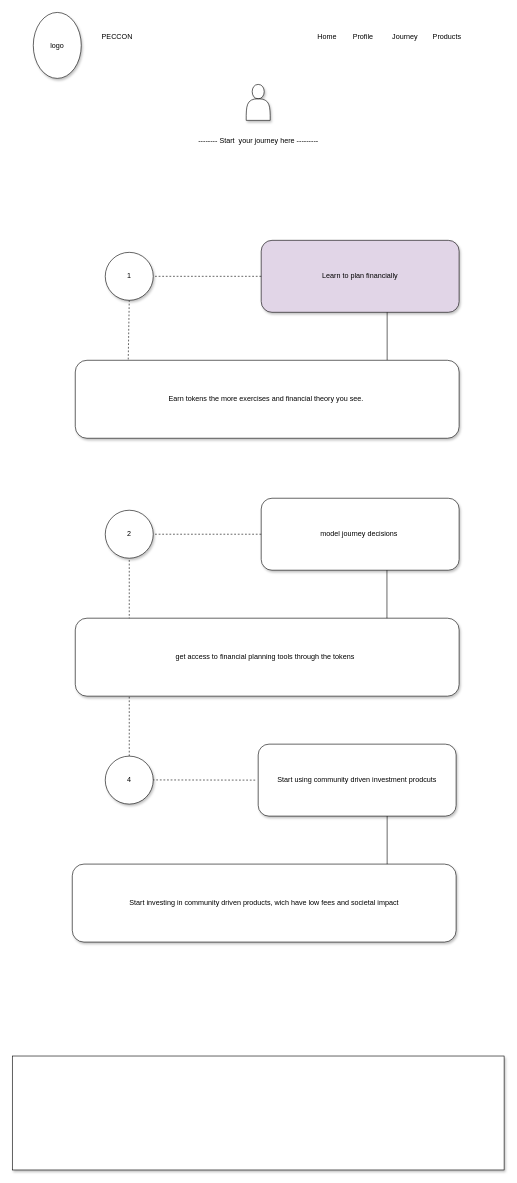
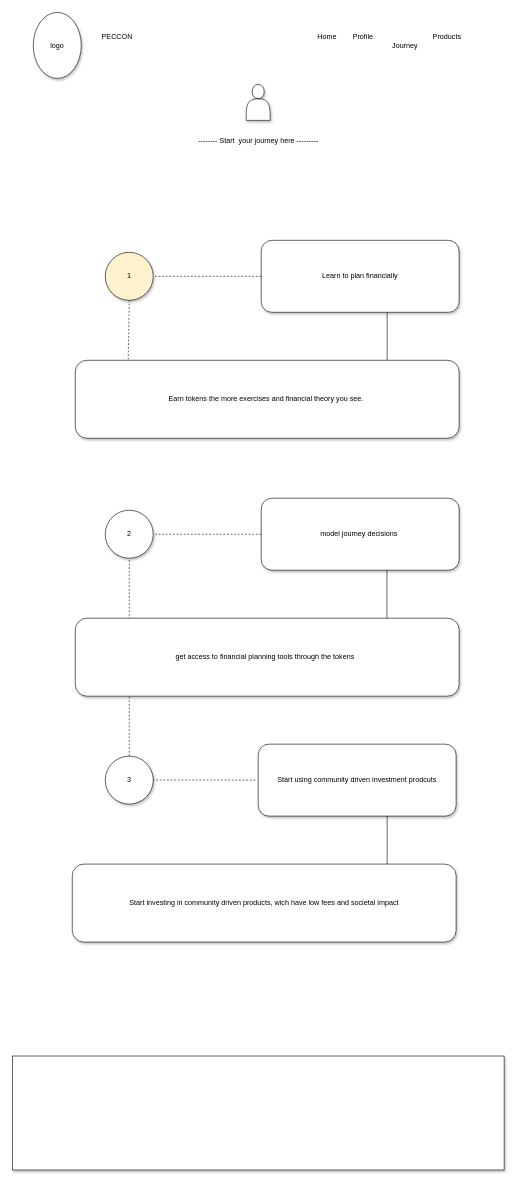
(405, 36) -> (405, 45)
(129, 276) -> (129, 276)
(360, 276) -> (360, 276)
(129, 780) -> (129, 780)
